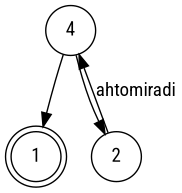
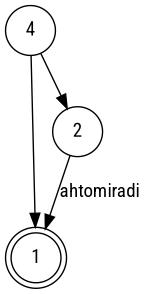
(96, 100) -> (60, 186)
